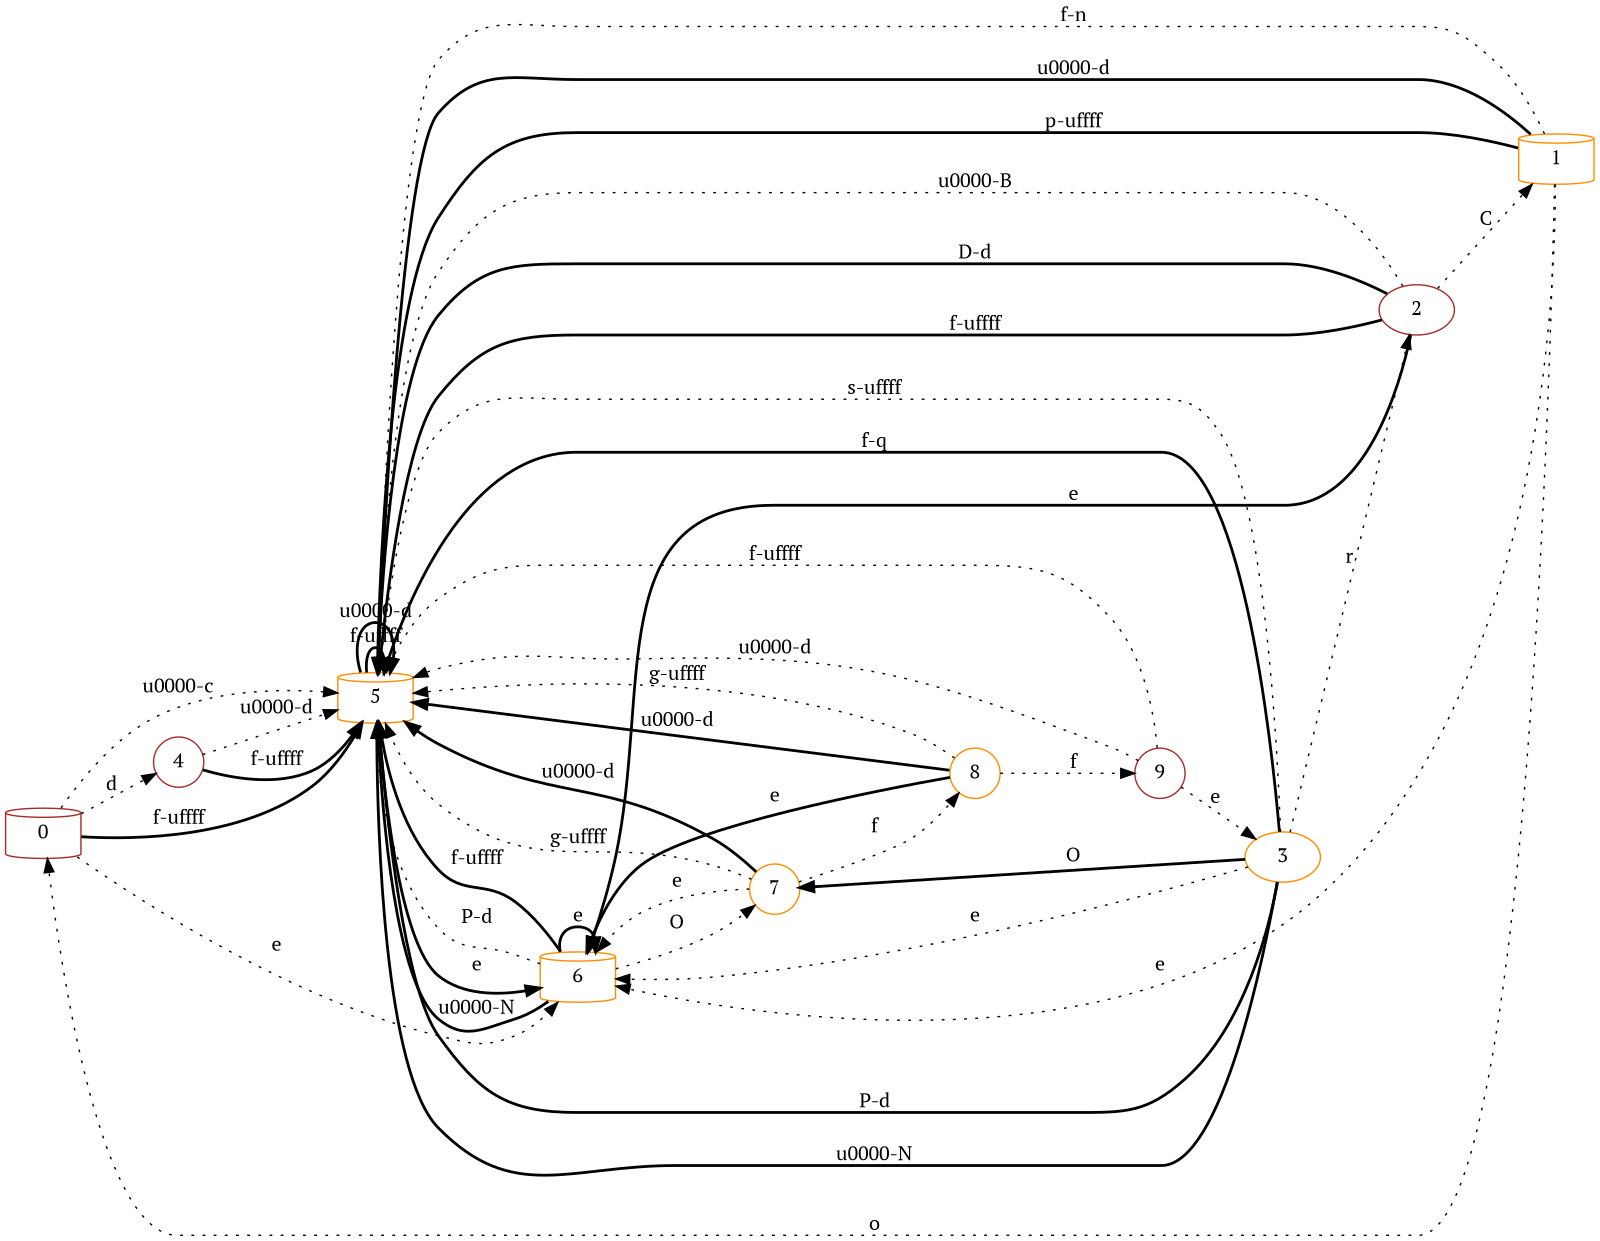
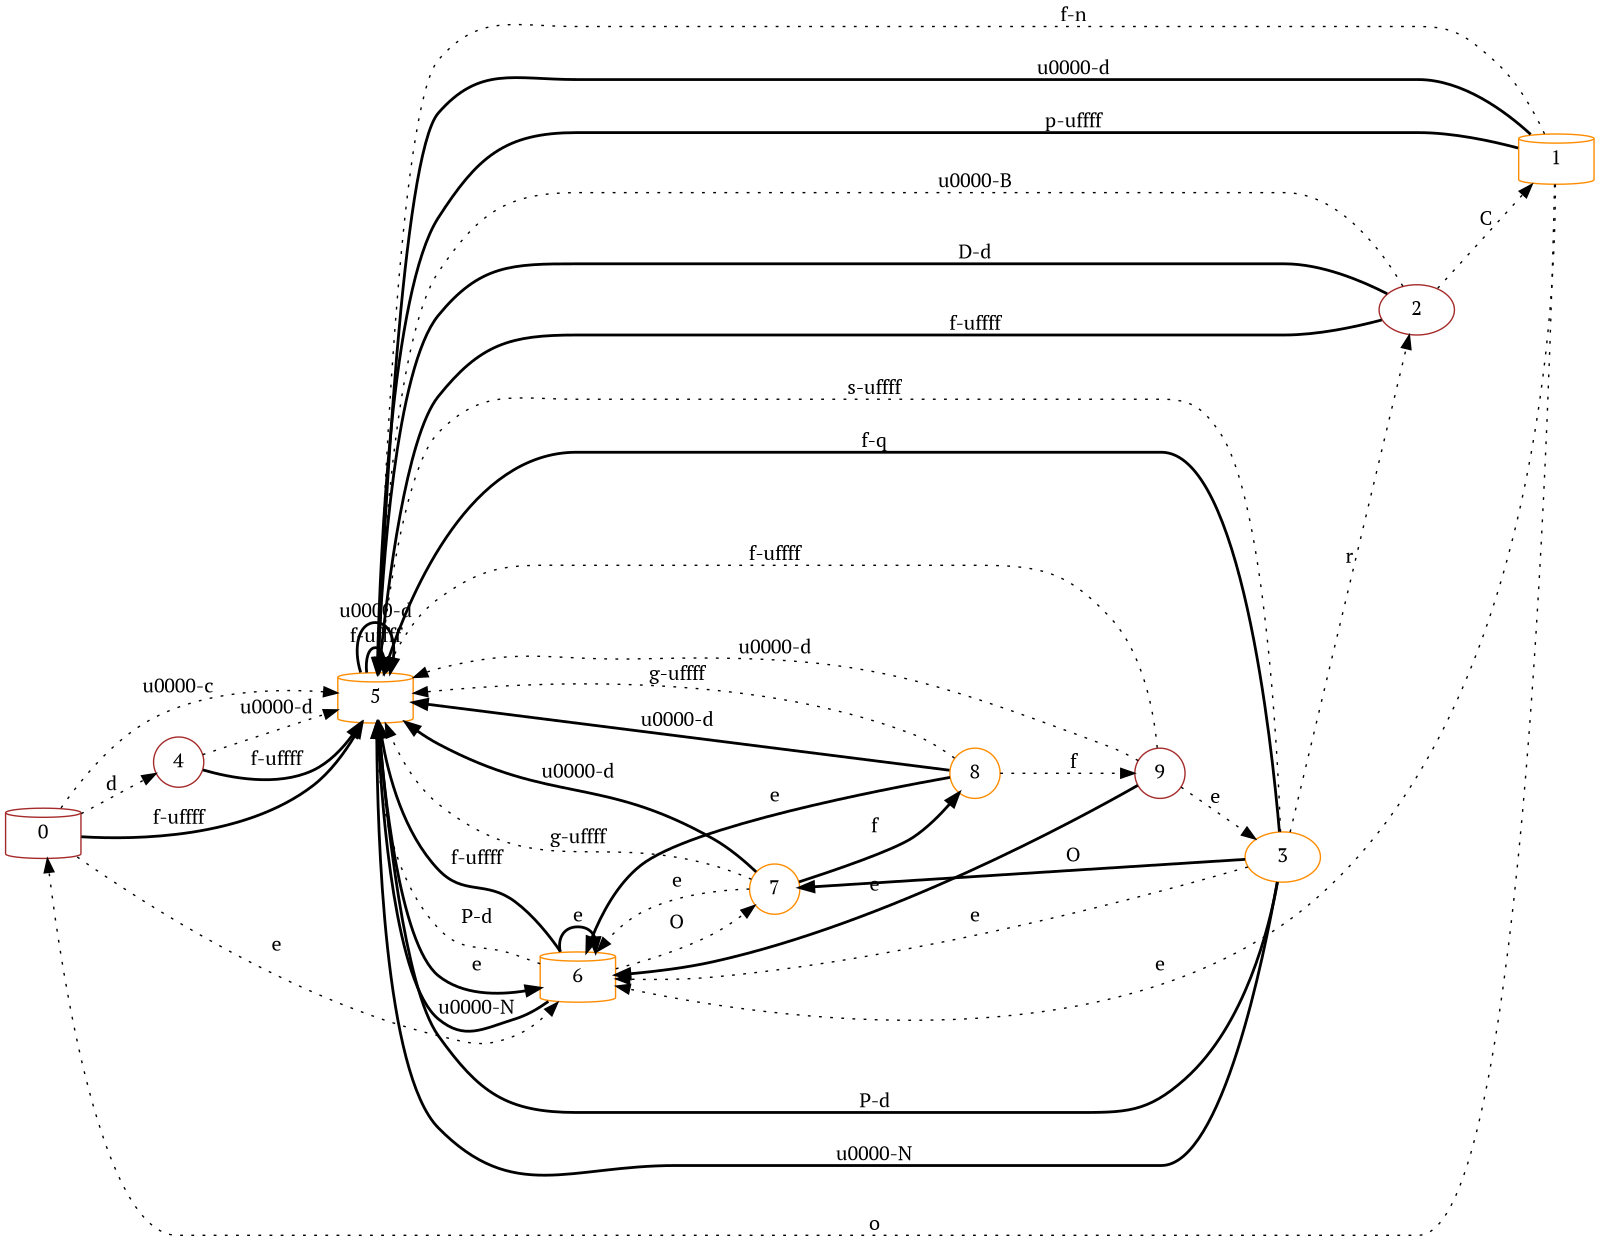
(885, 505) -> (893, 904)
(880, 853) -> (880, 853)
